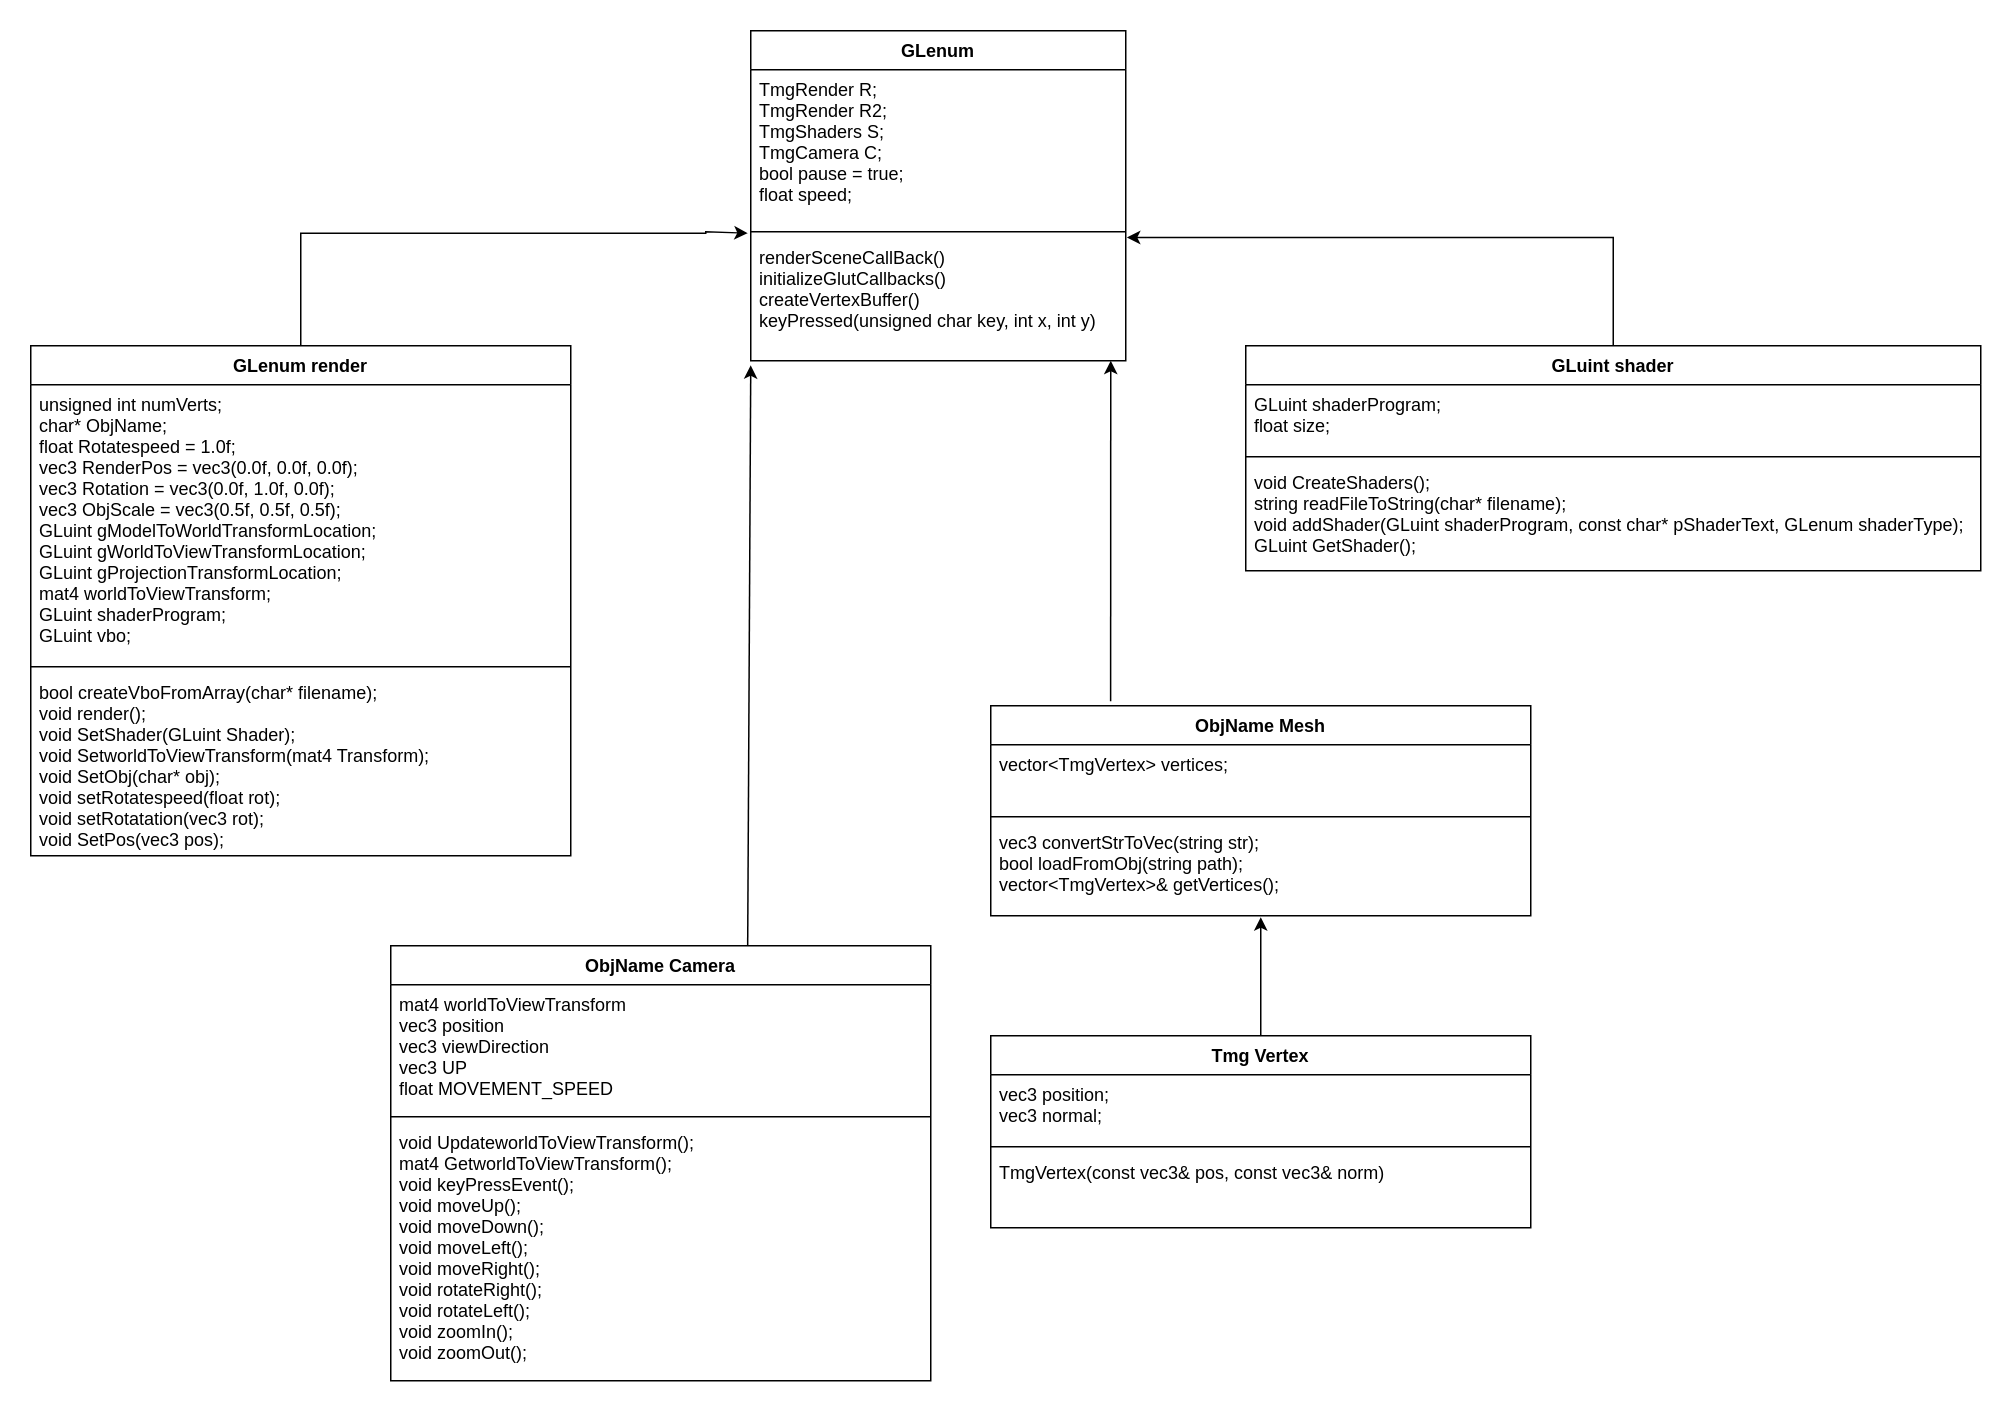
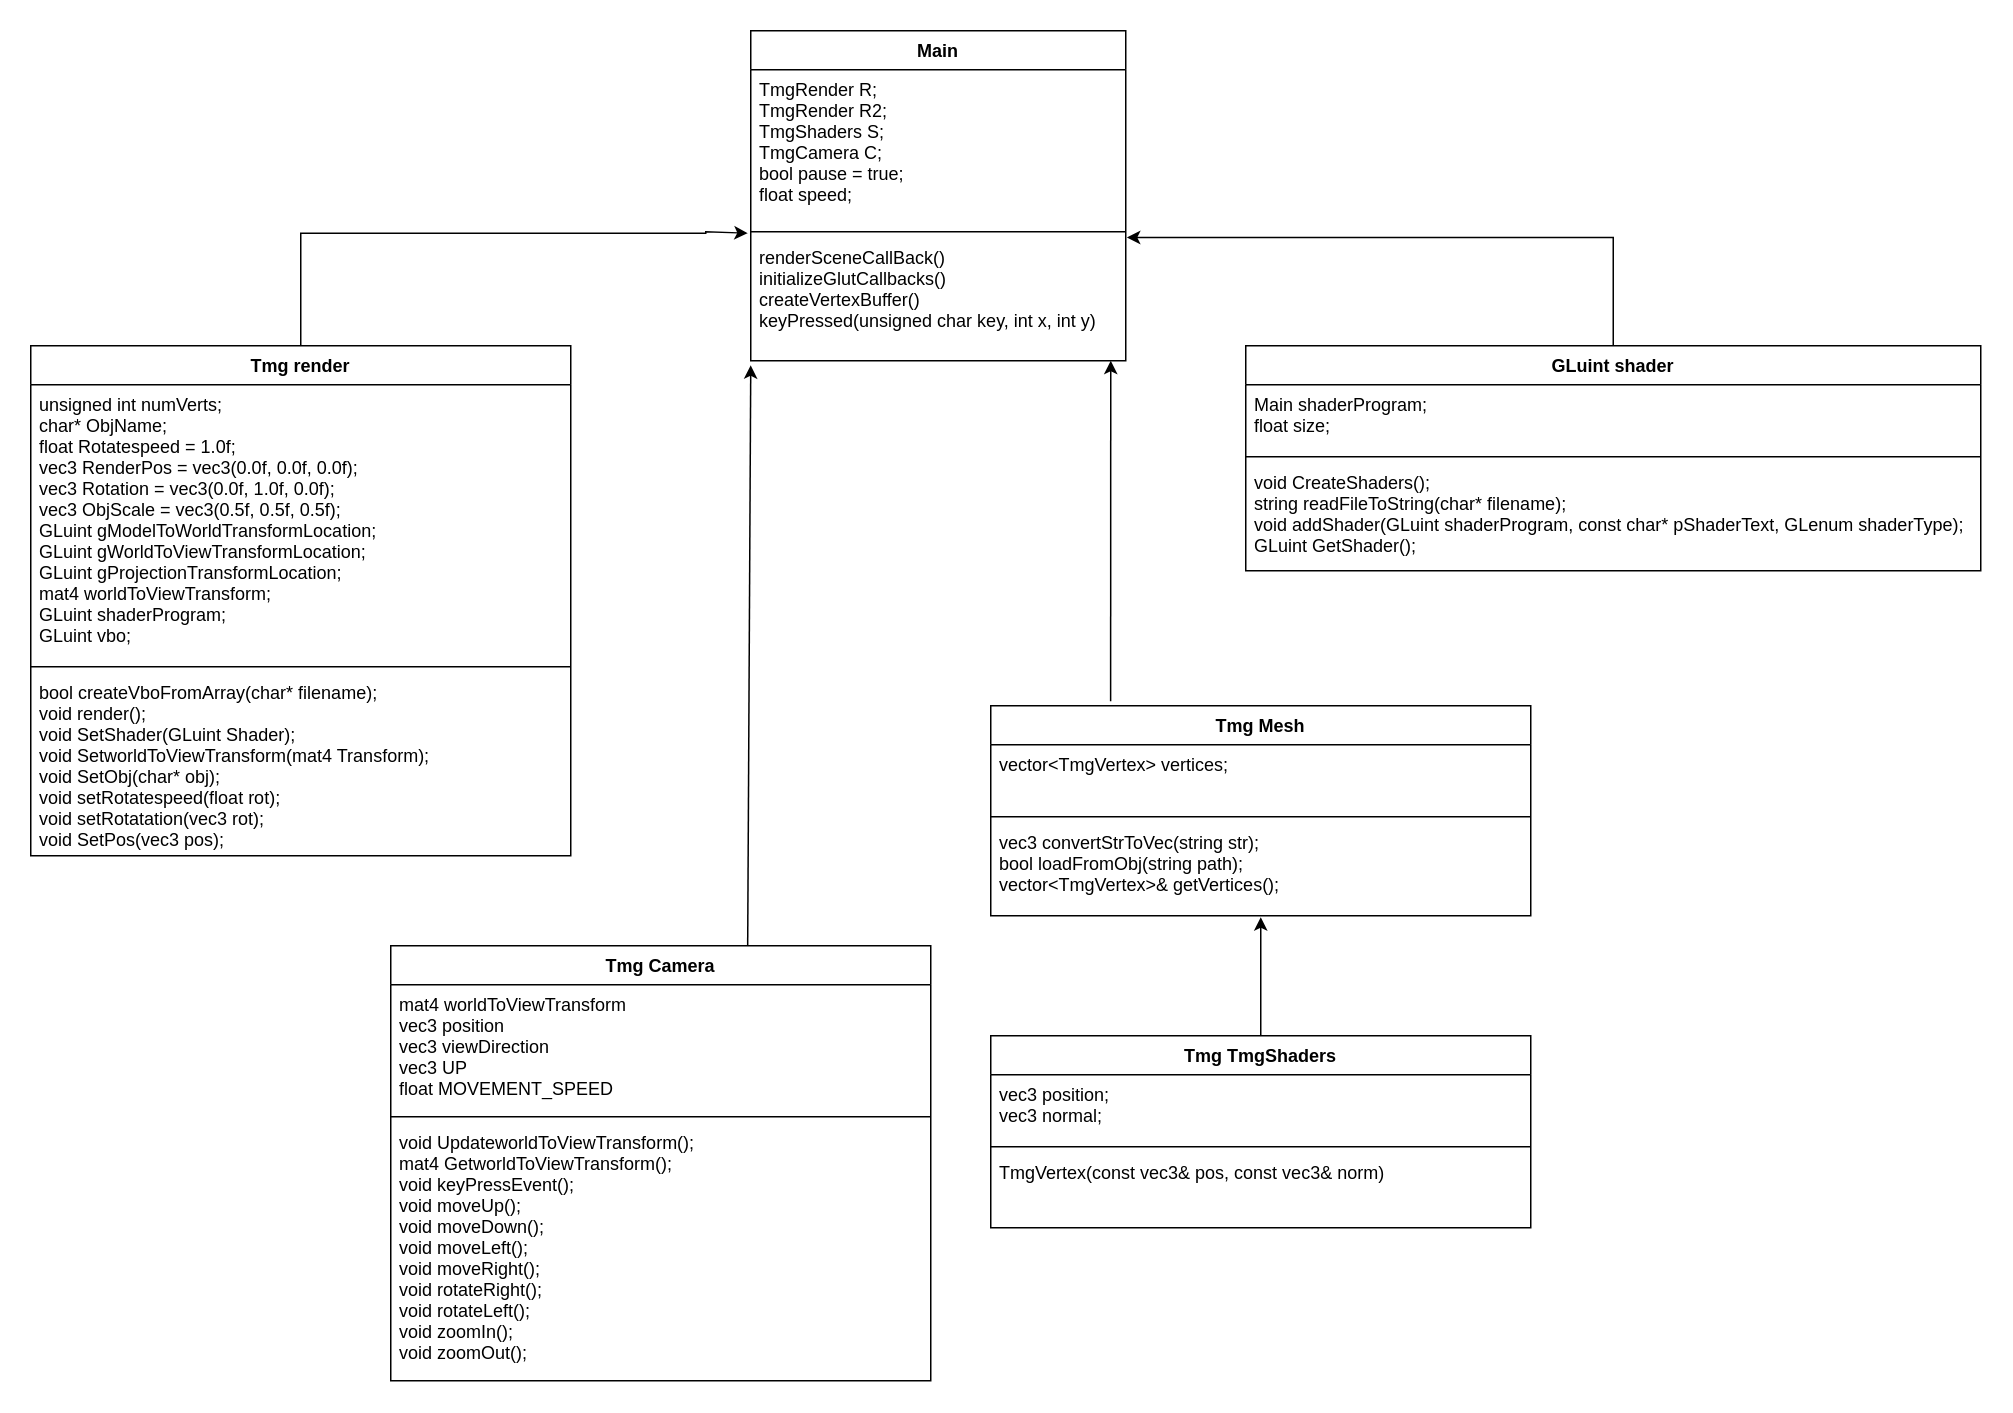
(938, 51) -> (938, 51)
(300, 366) -> (300, 366)
(1353, 405) -> (1343, 405)
(1260, 726) -> (1260, 726)
(660, 966) -> (660, 966)
(1260, 1056) -> (1260, 1056)
